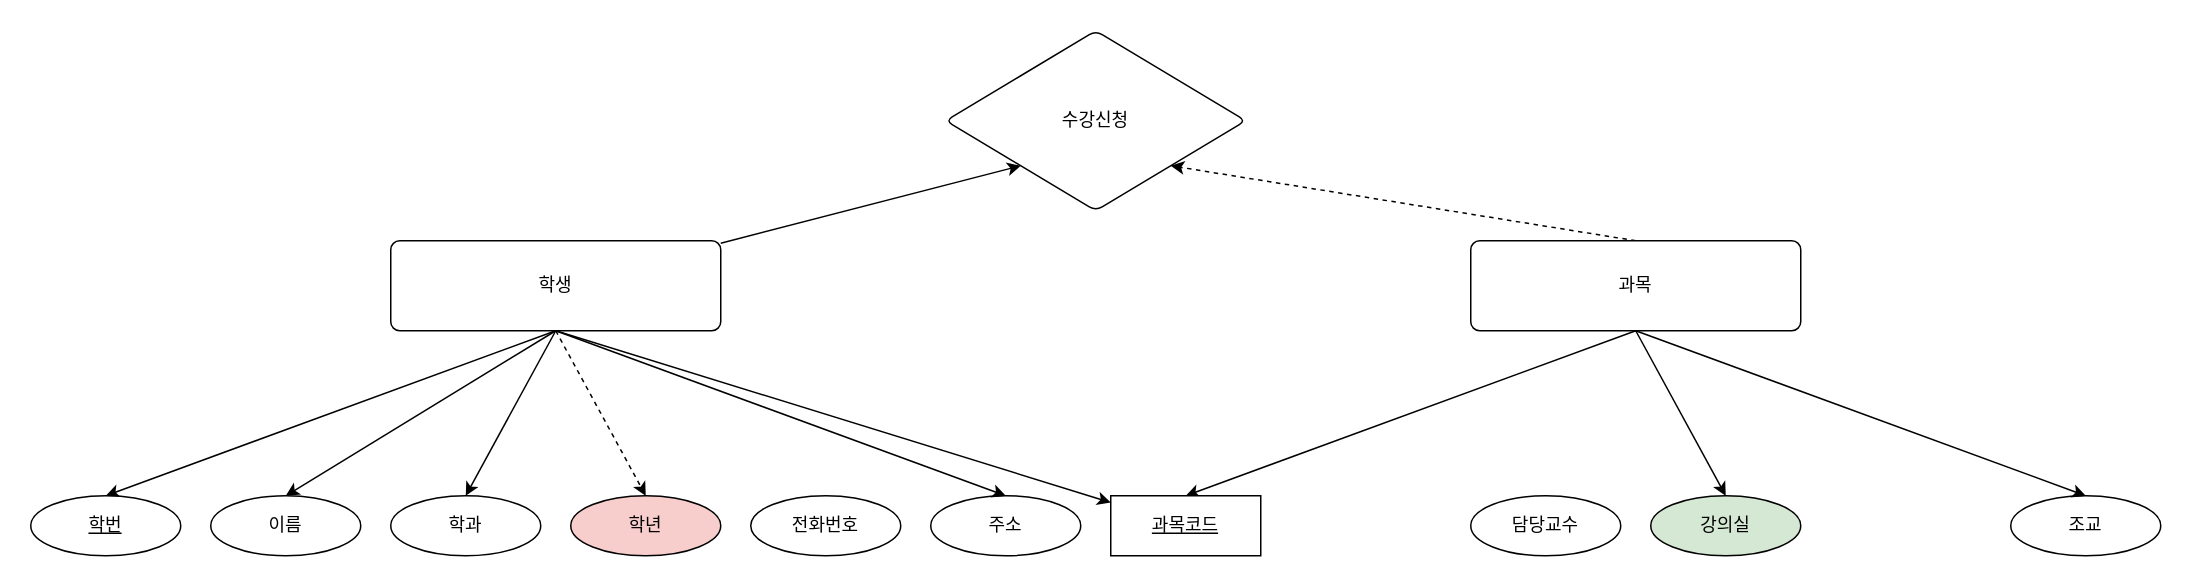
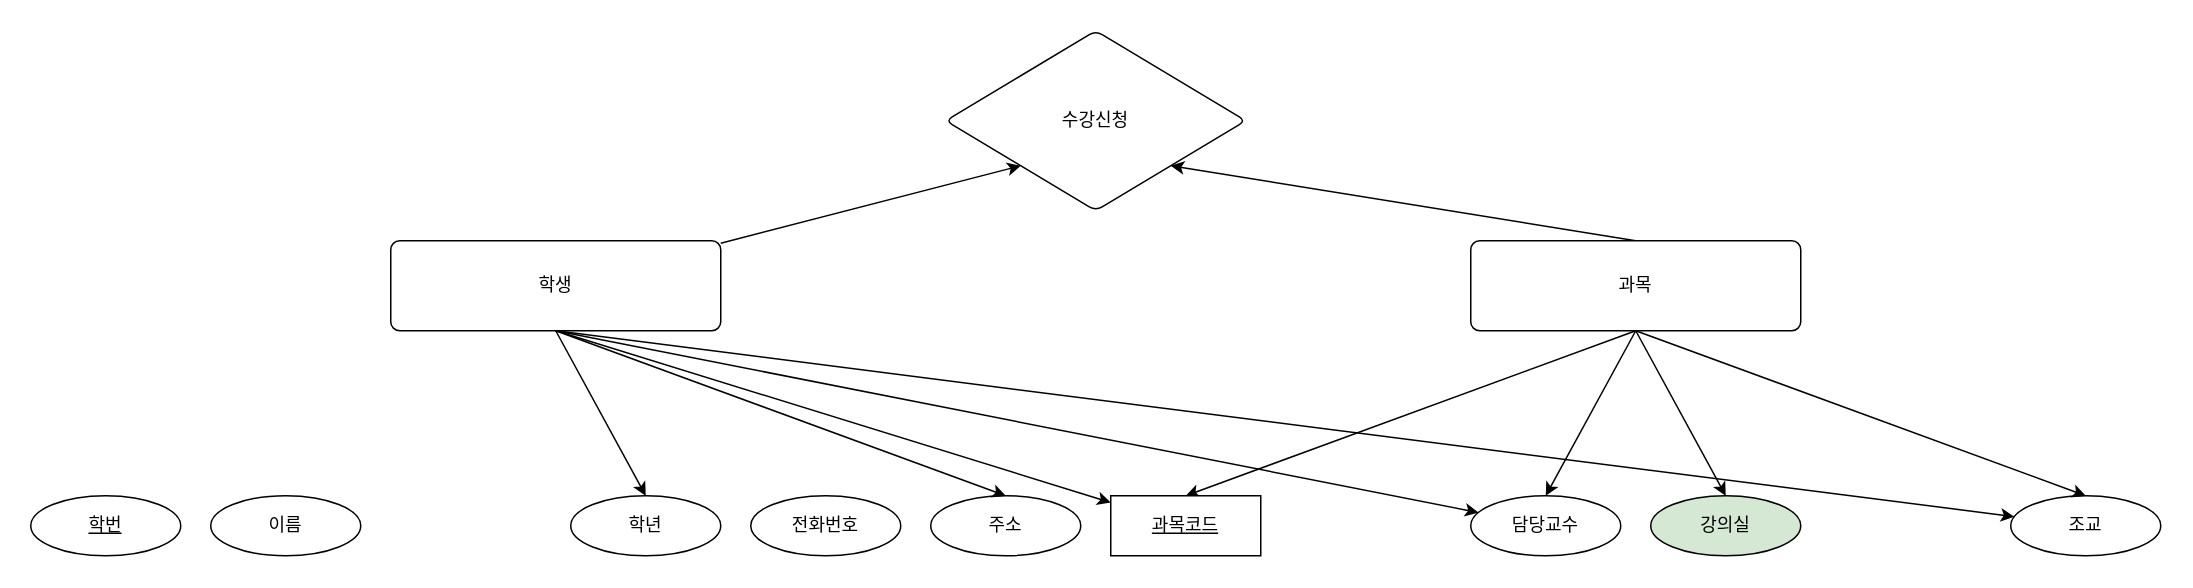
(1406, 204) -> (1406, 204)
(513, 410) -> none
(599, 410) -> (599, 410)
none -> (1593, 410)
(422, 412) -> (963, 383)
(326, 415) -> (914, 401)
(466, 526) -> none
(646, 526) -> (646, 526)
